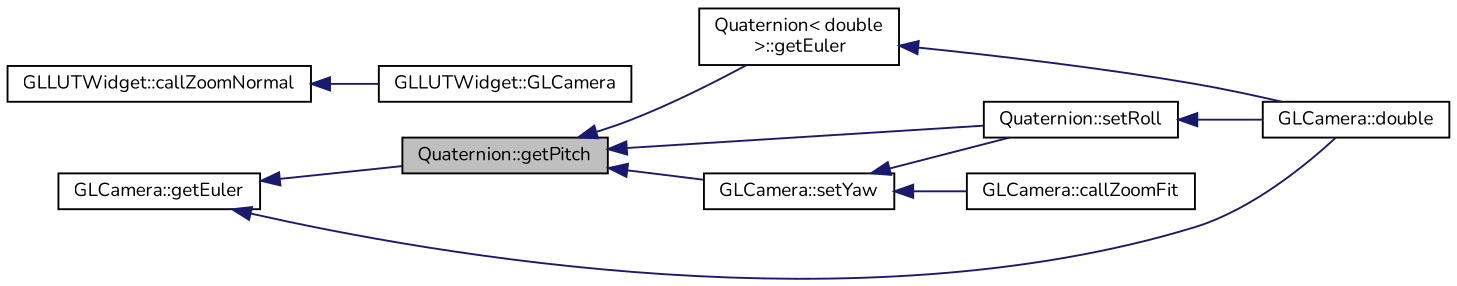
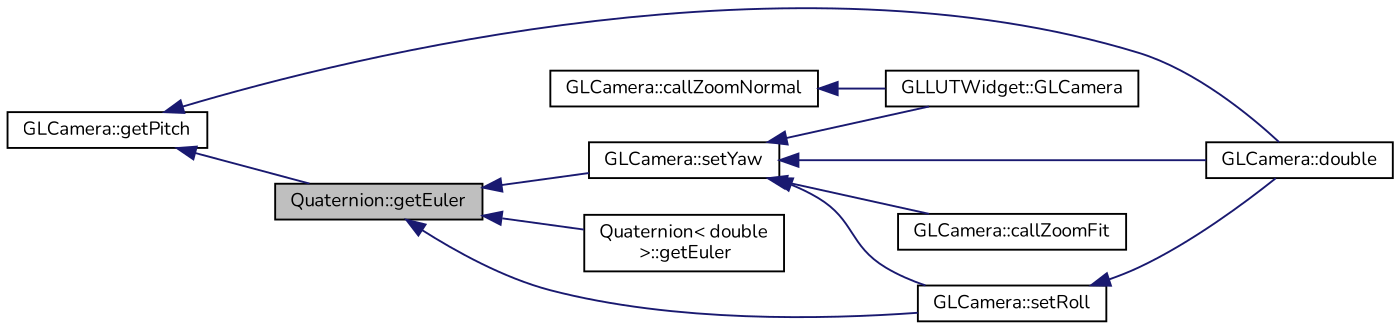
(1101, 69) -> (1002, 160)
(159, 84) -> (684, 89)
(1081, 120) -> (1012, 303)
none -> (858, 122)
(505, 155) -> (379, 202)
(159, 191) -> (107, 130)
